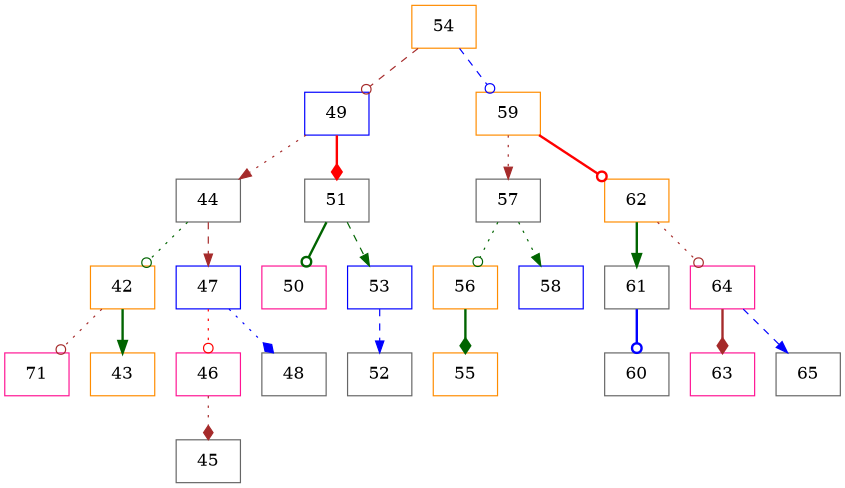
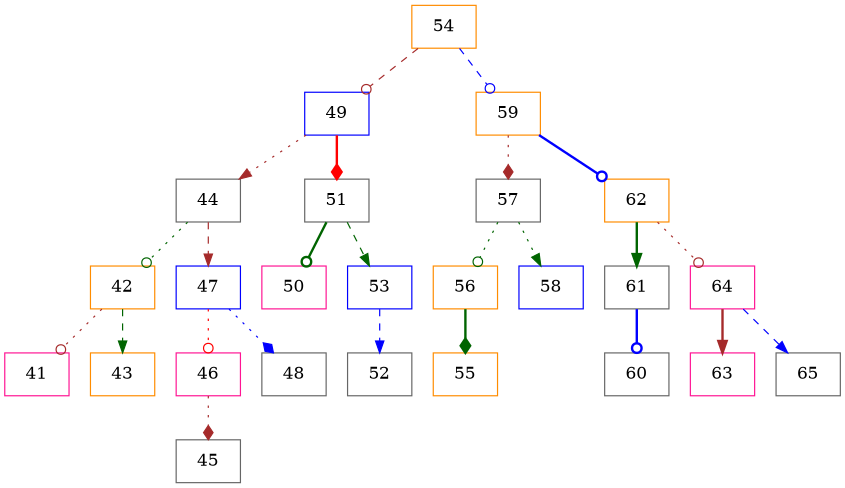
(508, 151) -> (508, 150)
(568, 154) -> (568, 154)
(722, 324) -> (722, 325)
(123, 325) -> (123, 325)
(37, 374) -> (37, 374)
